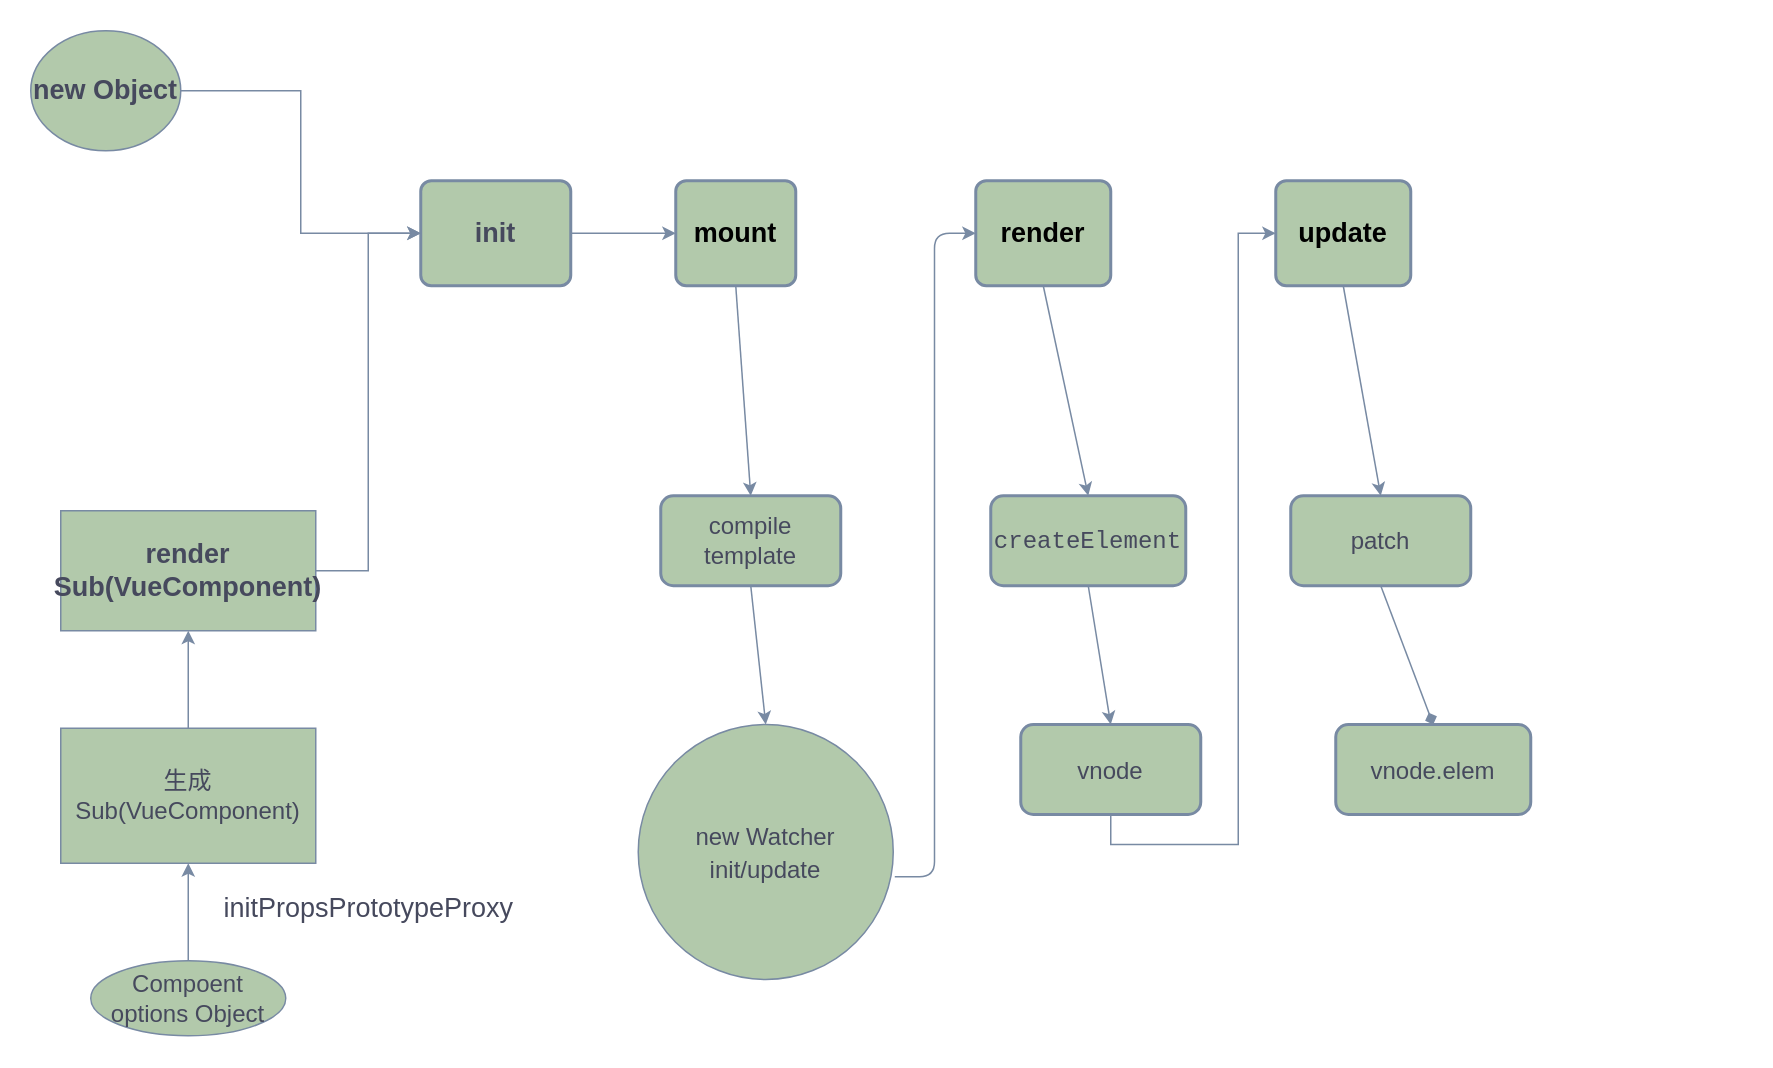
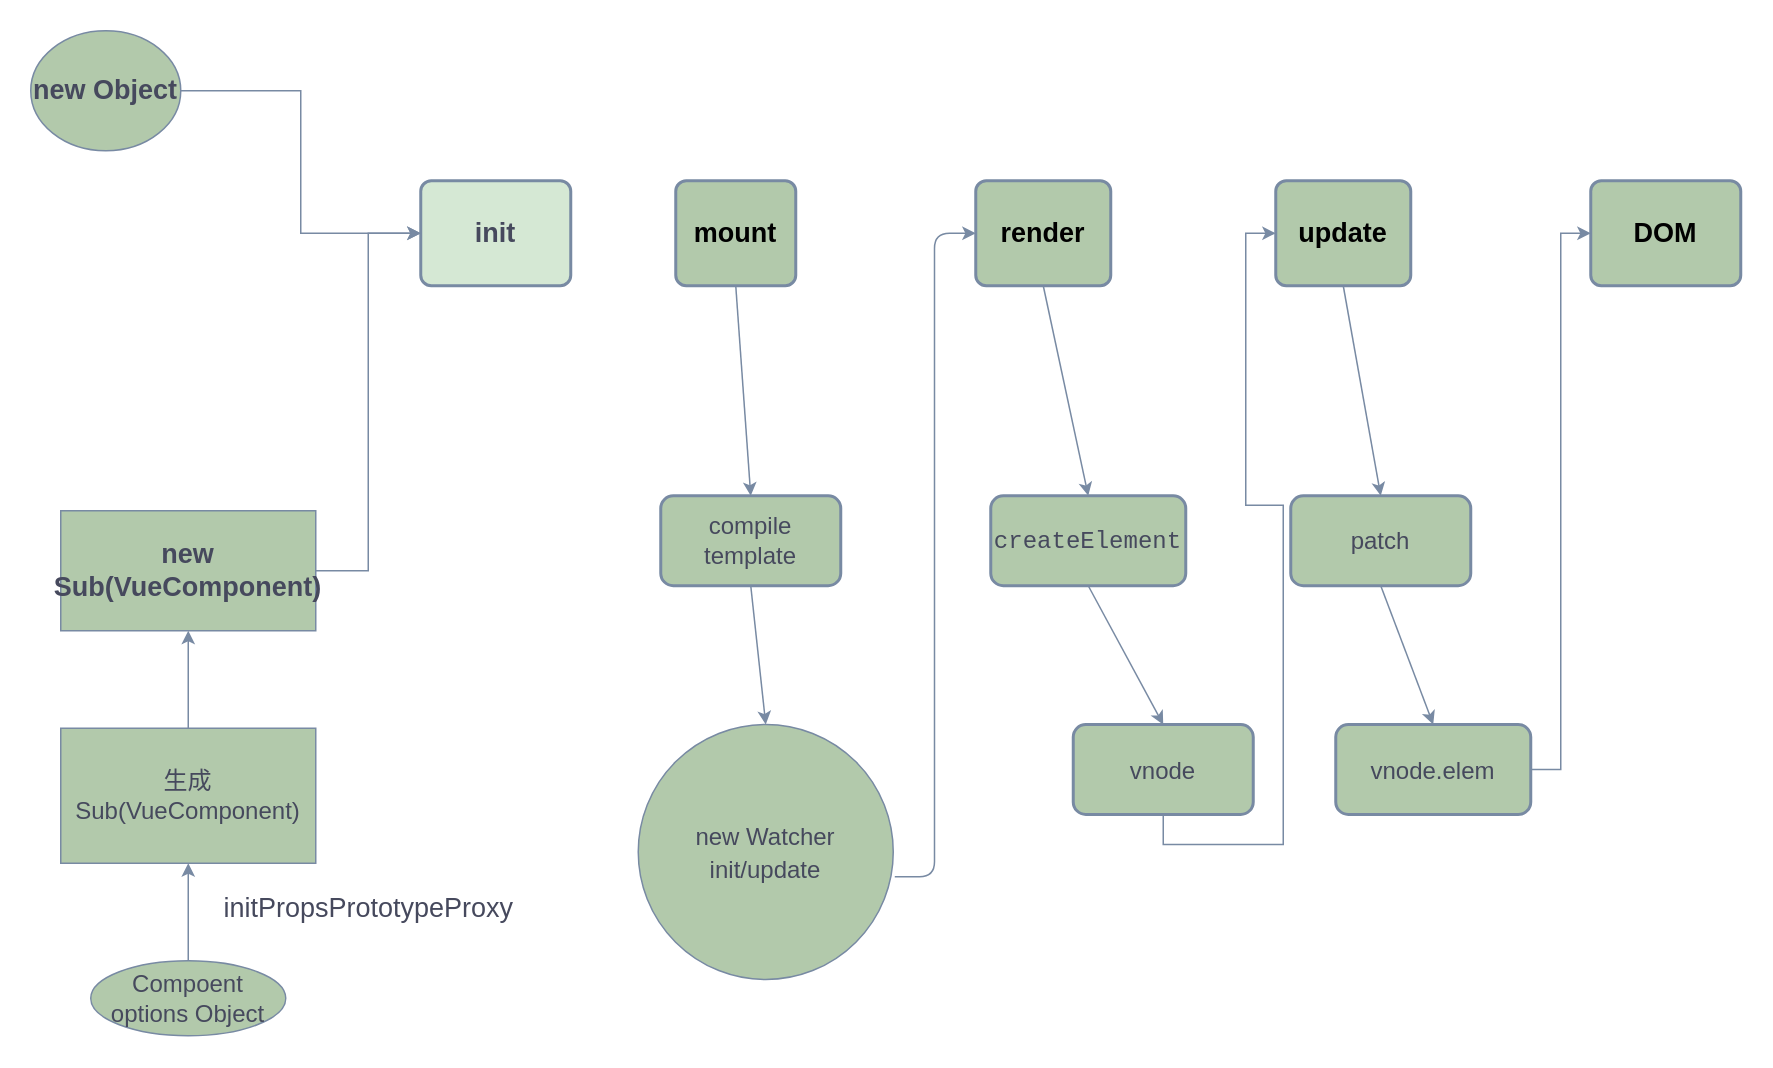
(496, 233) -> (496, 233)
(618, 233) -> none
none -> (1666, 233)
none -> (1561, 506)
(188, 571) -> (188, 571)
(1429, 713) -> (1429, 713)
(1111, 770) -> (1163, 770)
